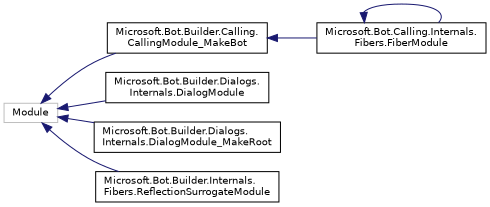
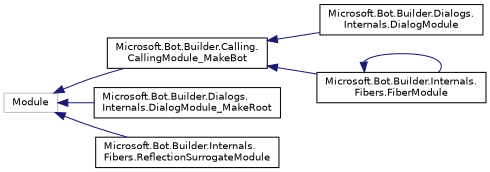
(401, 38) -> (401, 88)
(87, 104) -> (299, 36)
